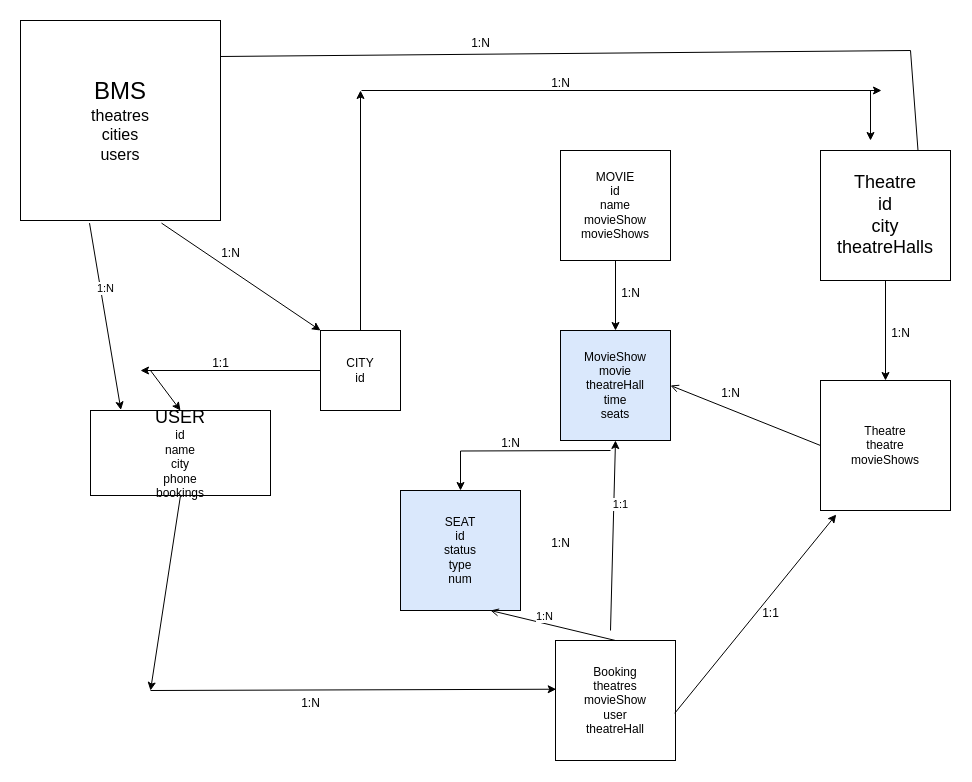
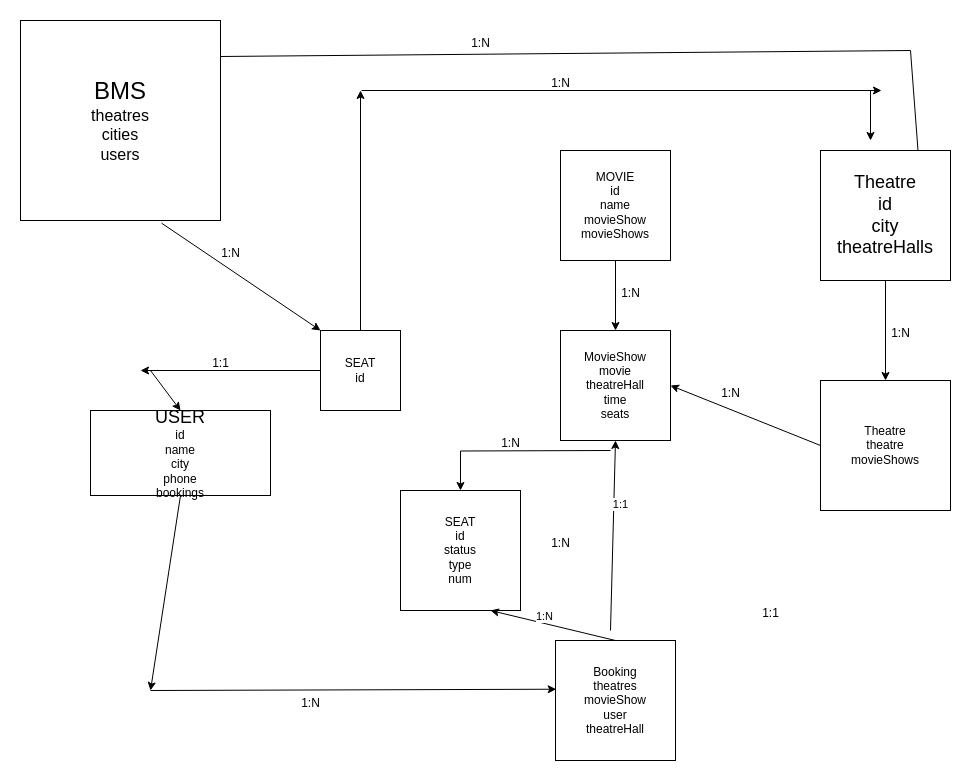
(105, 313) -> none
(361, 371) -> (361, 371)
(616, 386) -> (616, 386)
(675, 387) -> (677, 388)
(461, 551) -> (461, 551)
(497, 612) -> (498, 612)
(753, 617) -> none
